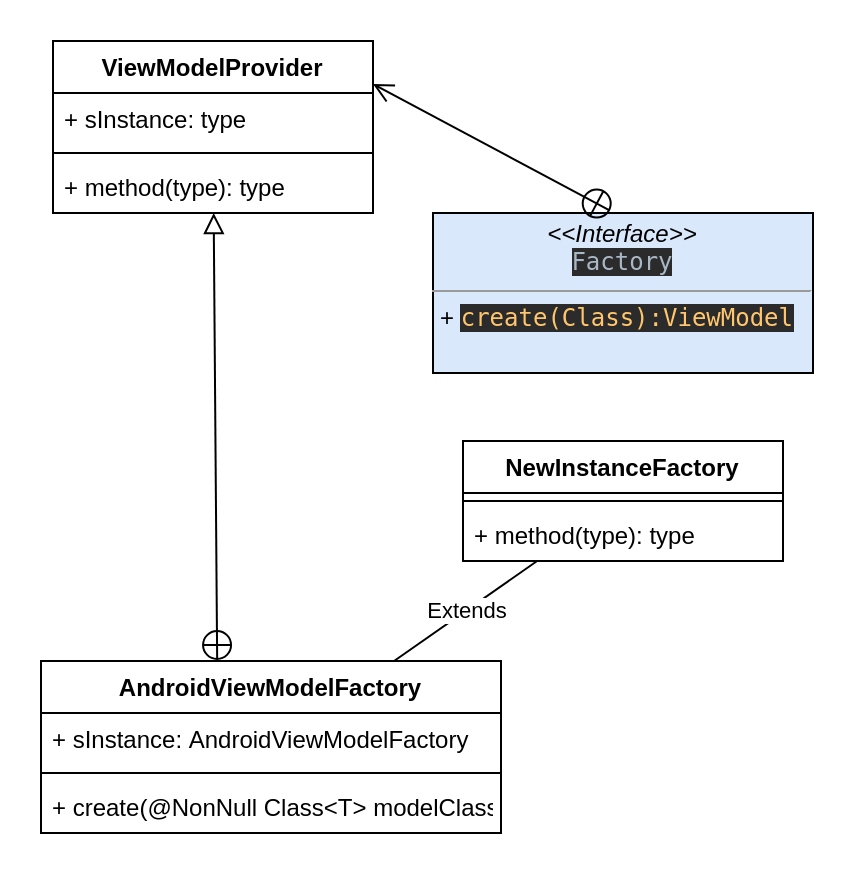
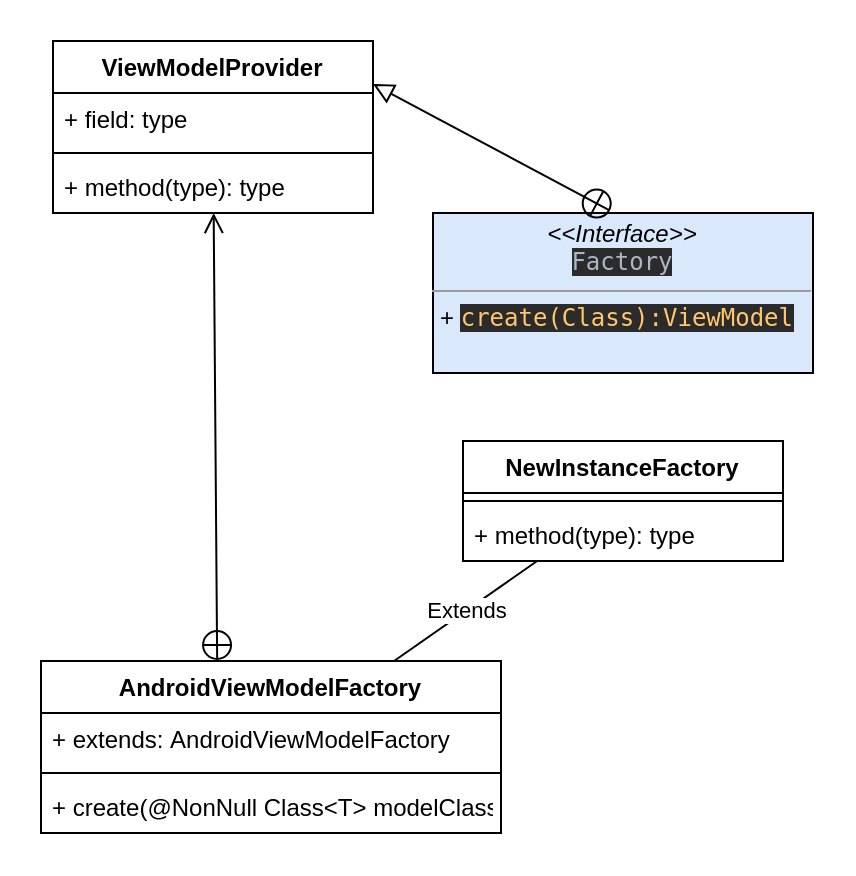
(385, 90) -> (392, 94)
(169, 120) -> (136, 120)
(214, 234) -> (214, 226)
(281, 740) -> (268, 740)
